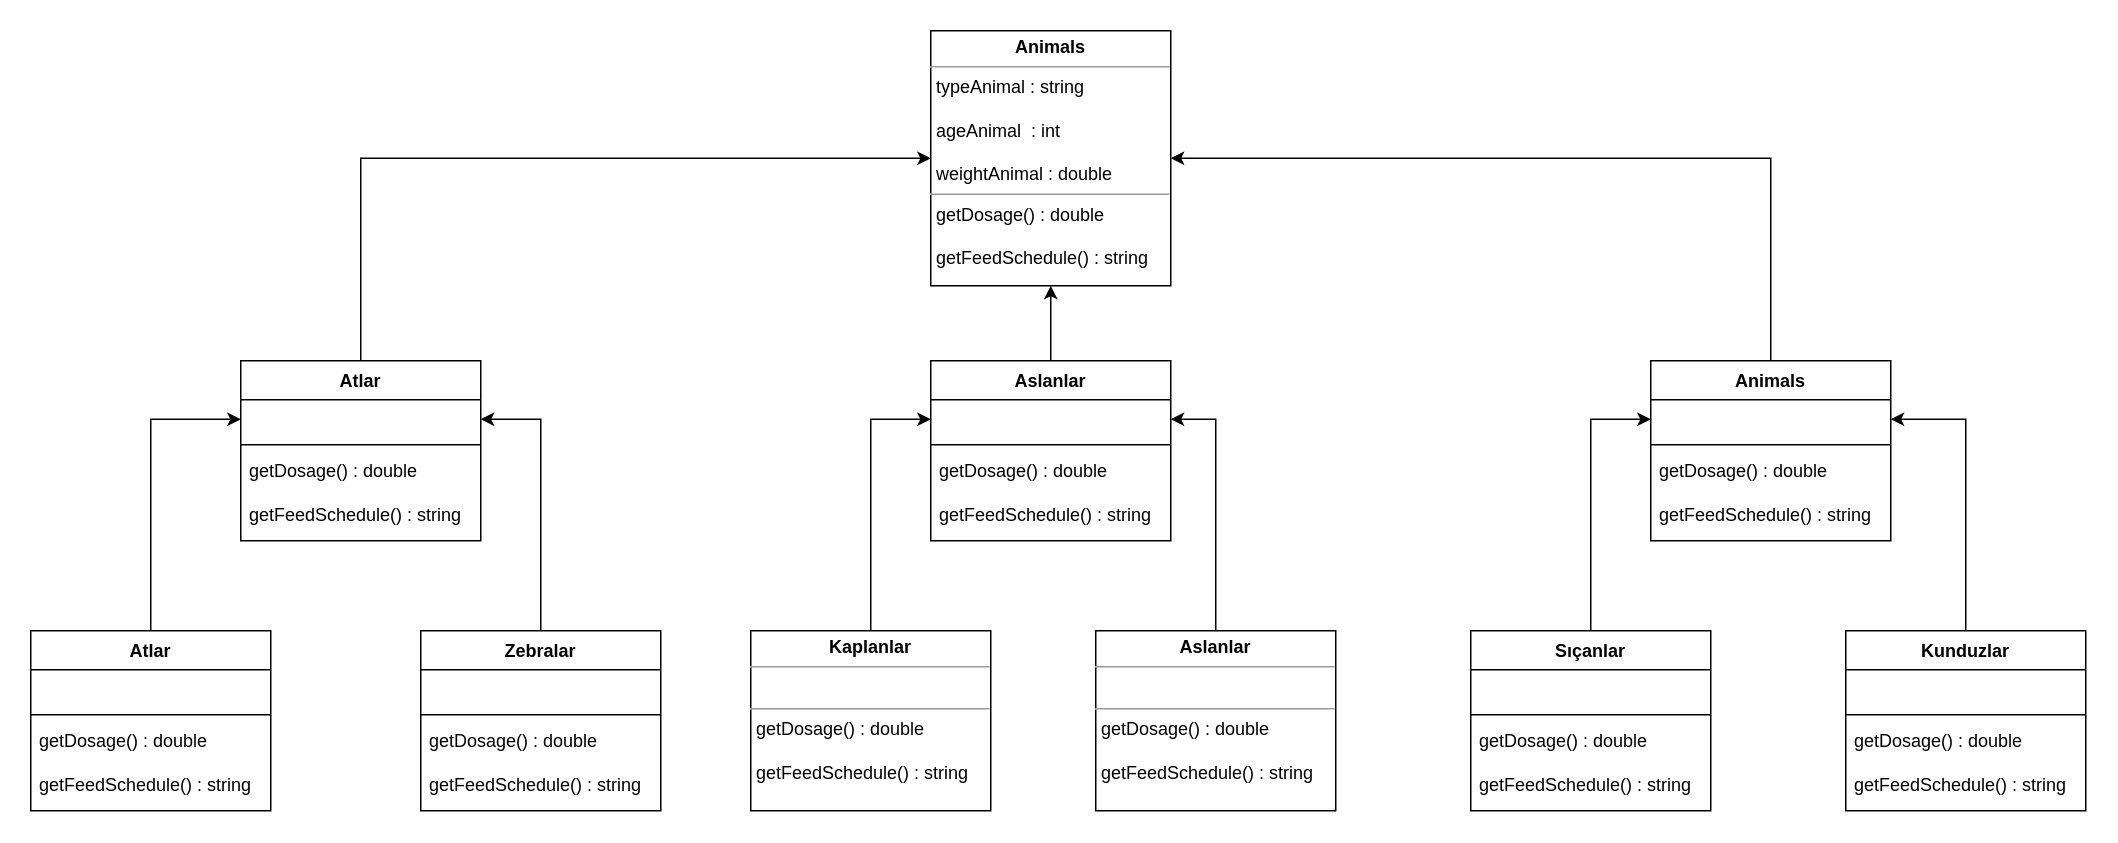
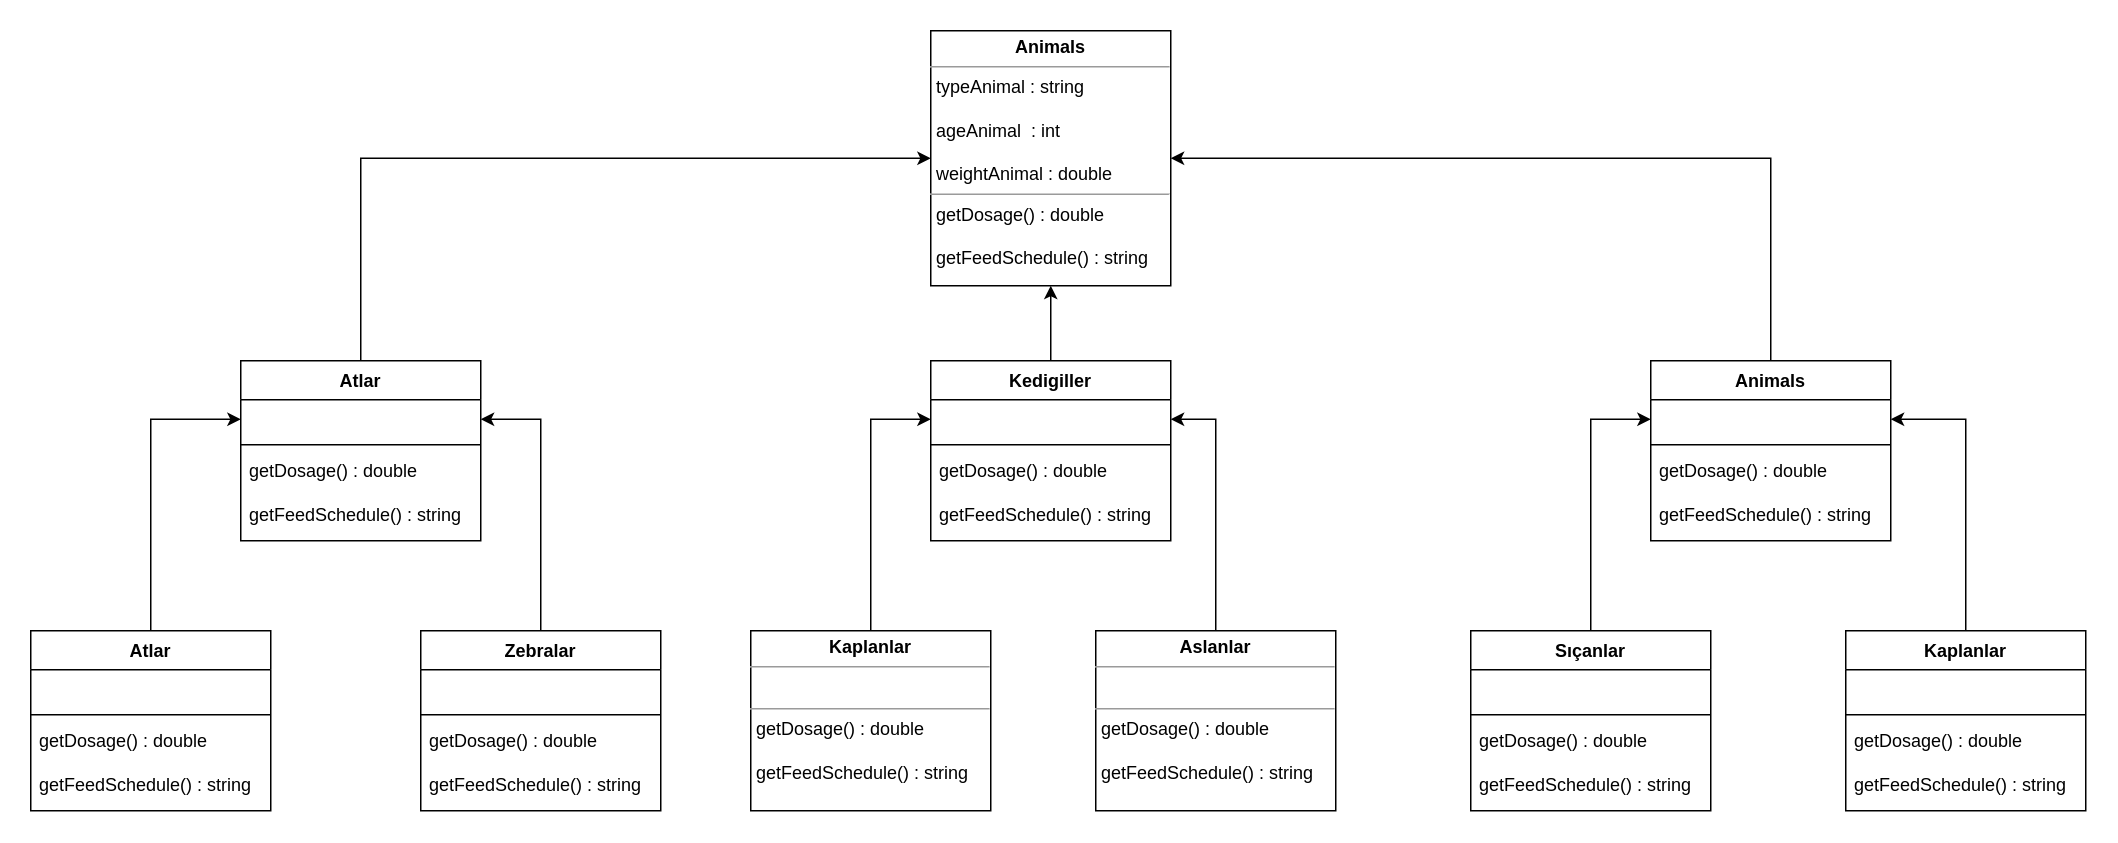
(1051, 382) -> (1051, 382)
(1966, 652) -> (1966, 652)
